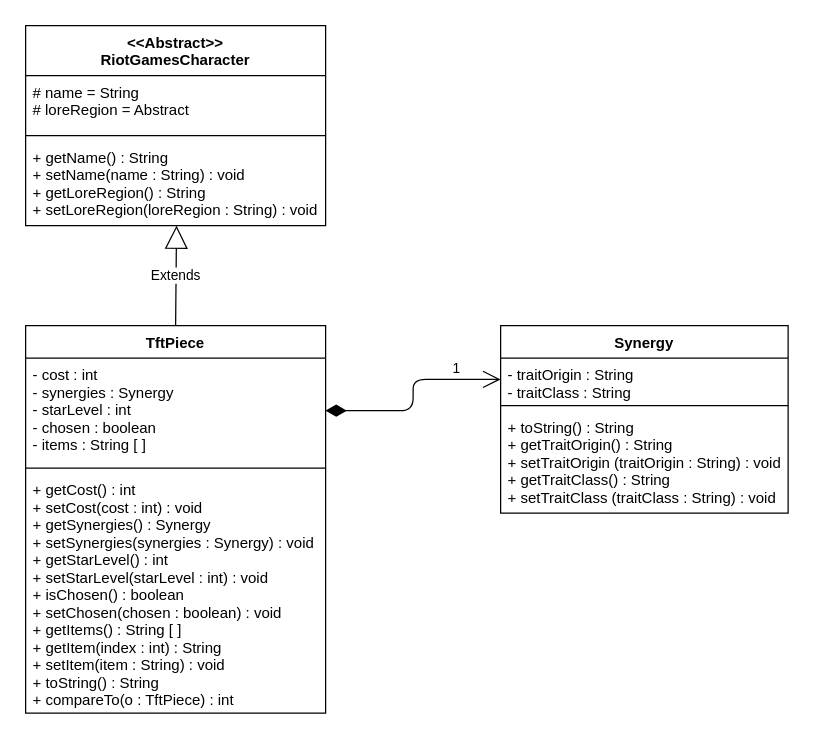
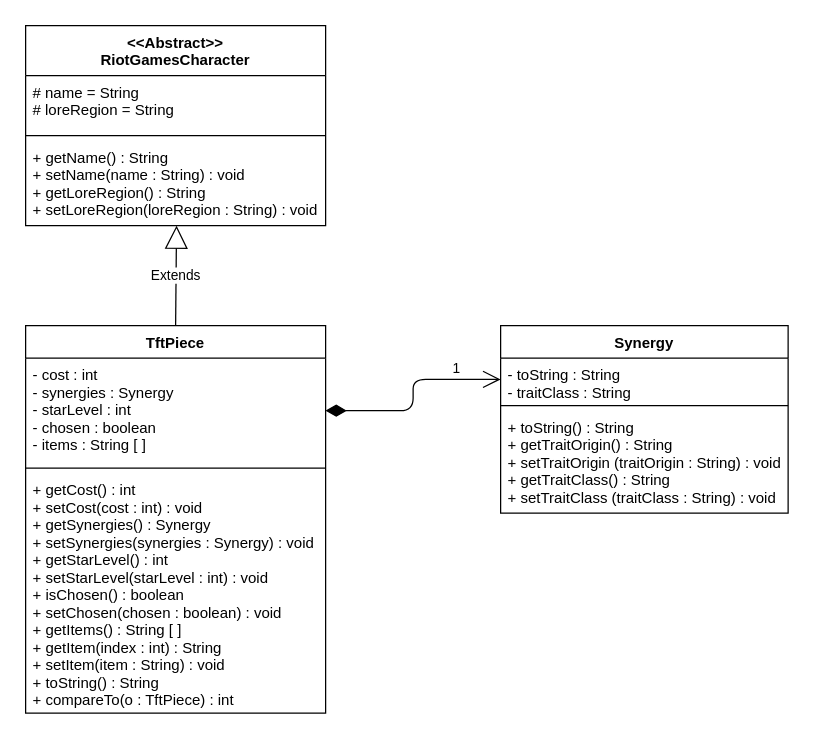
(88, 93) -> (88, 93)
(584, 375) -> (576, 375)
